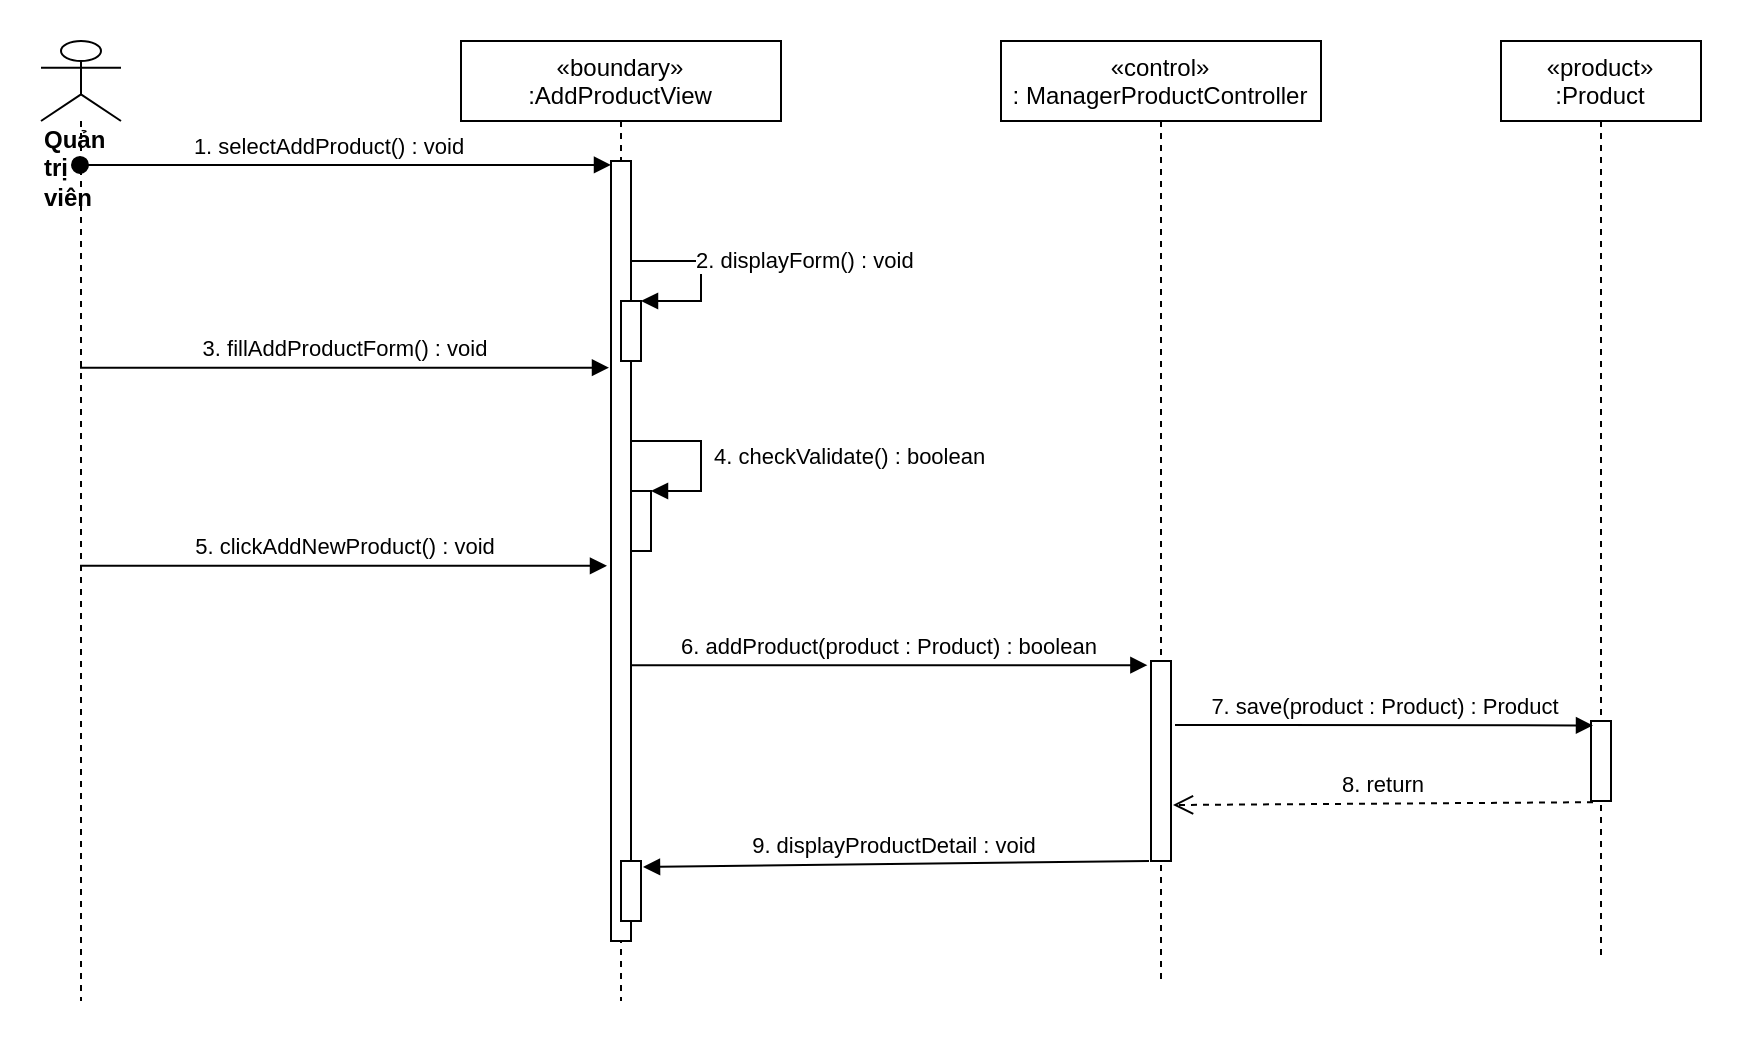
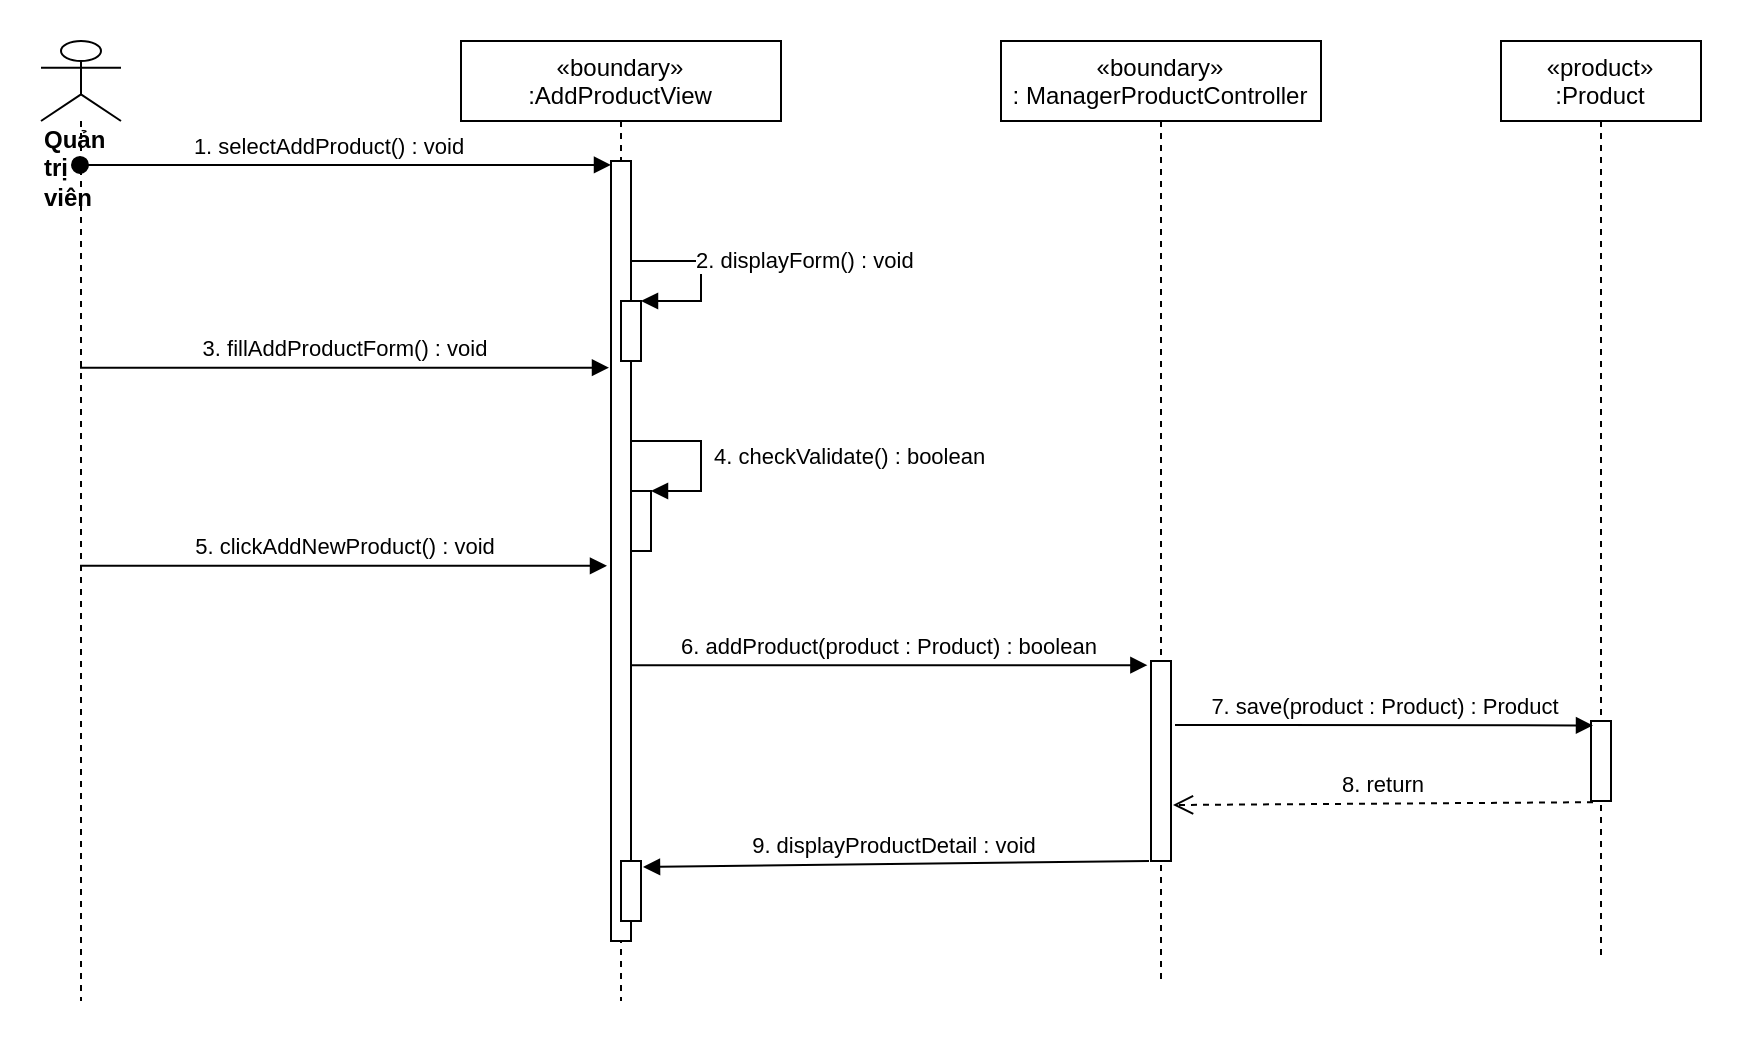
(1160, 68) -> (1160, 68)
